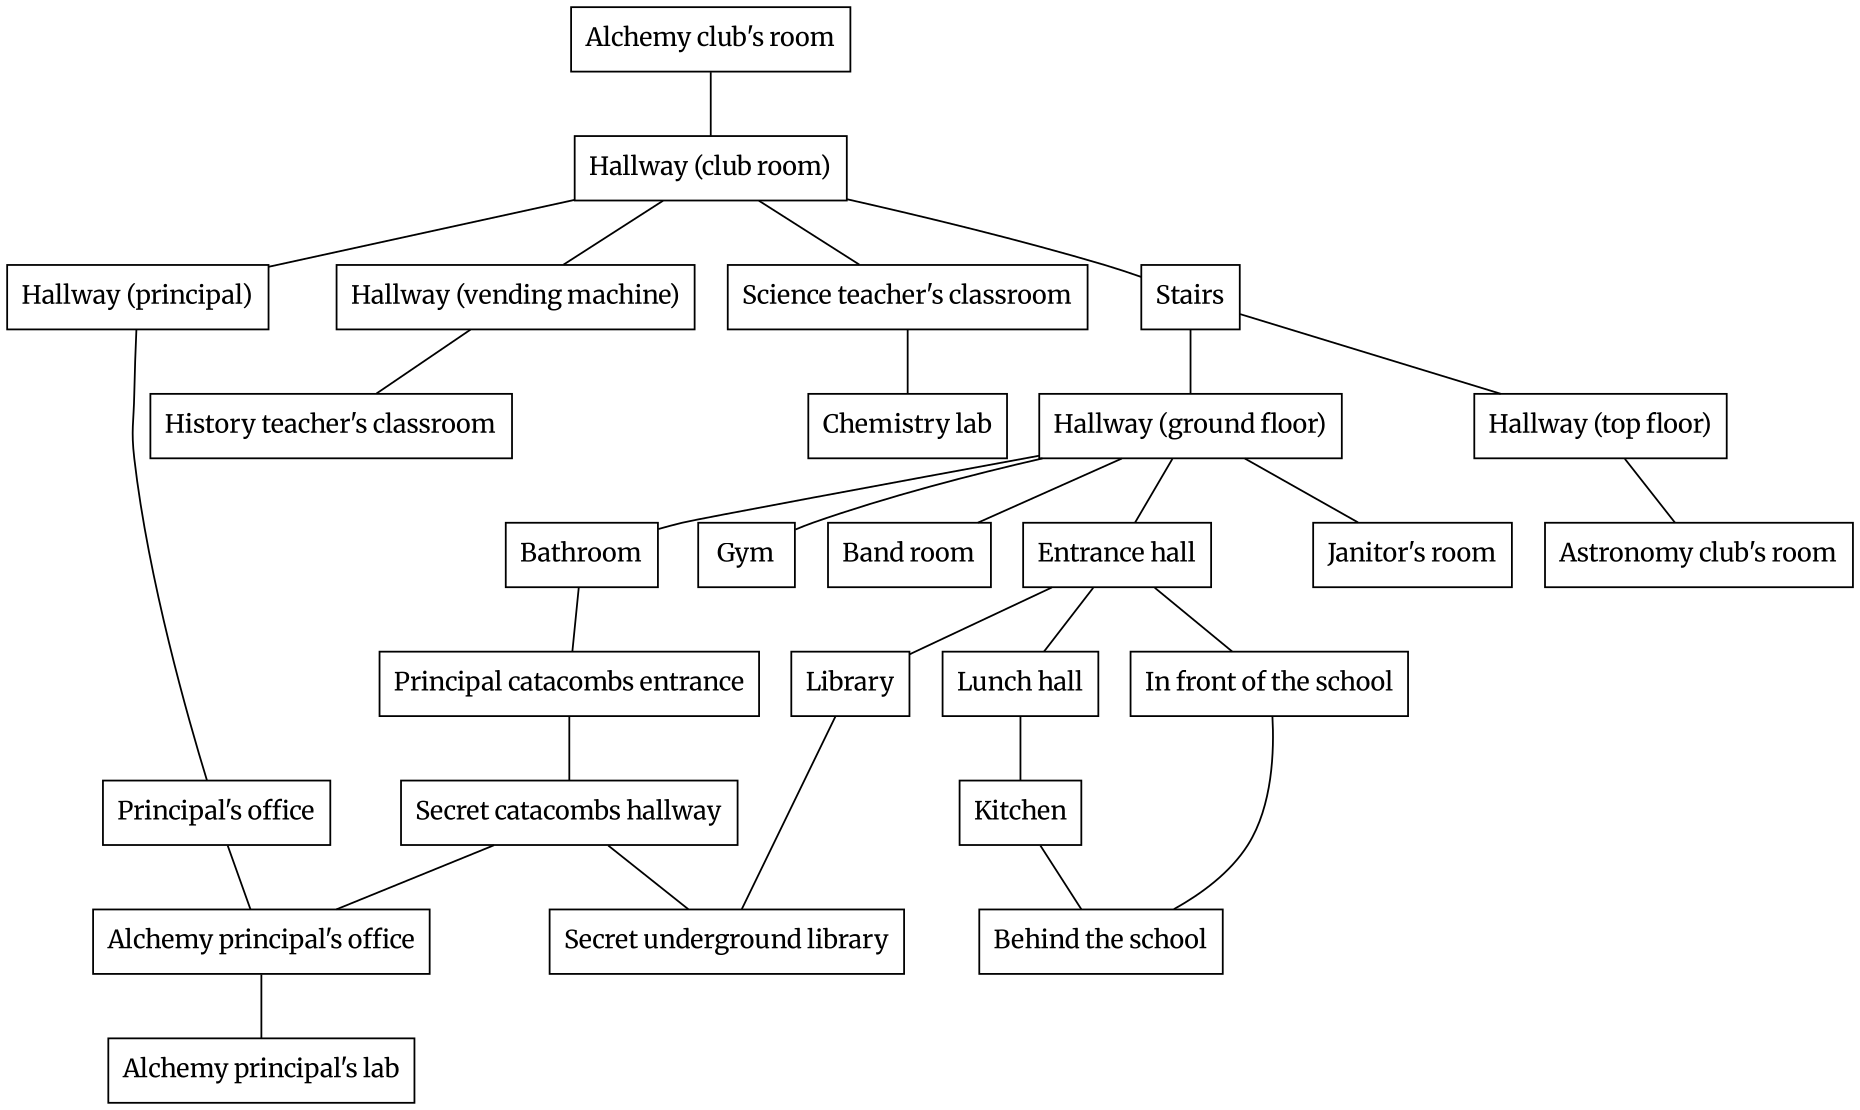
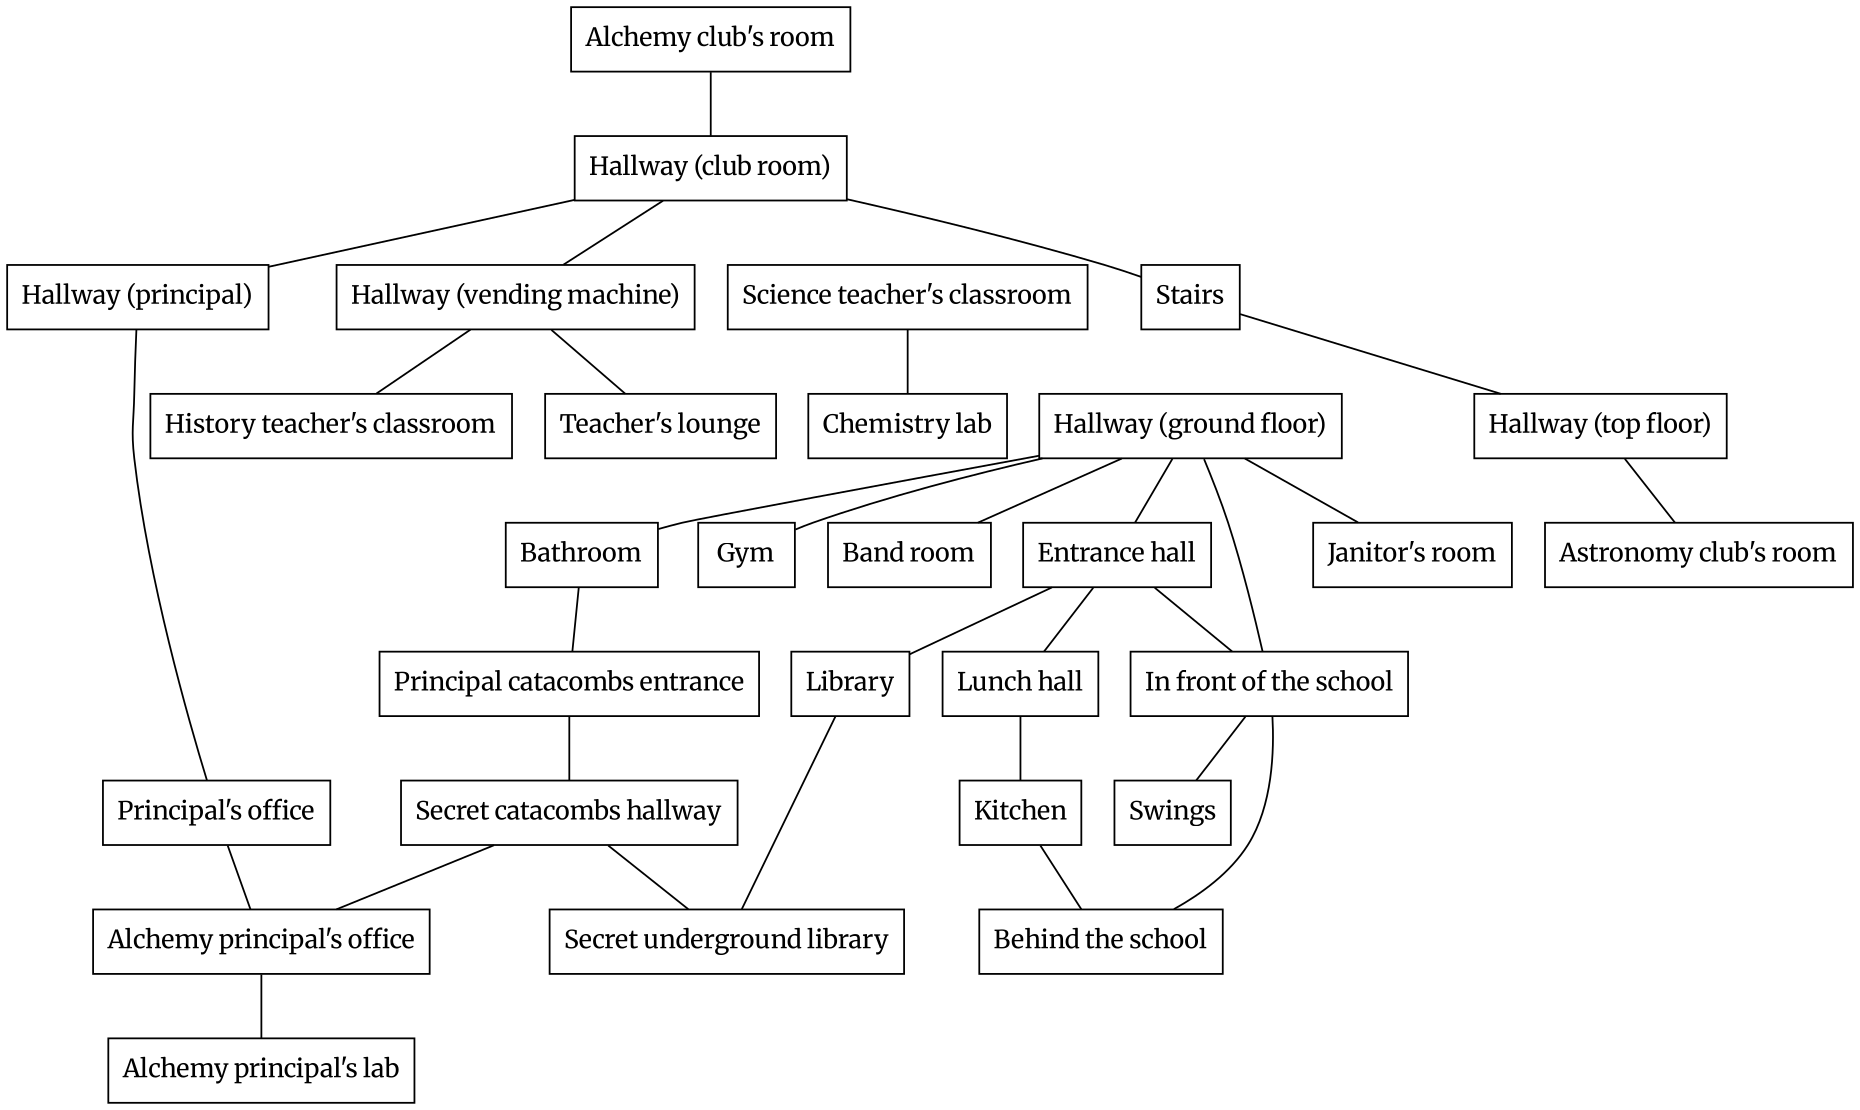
(809, 233) -> none
(1191, 362) -> (1238, 554)
none -> (661, 426)
none -> (1173, 813)
